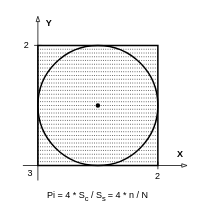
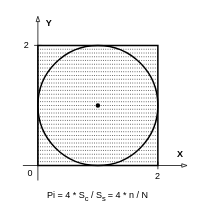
(30, 173) -> (30, 173)
